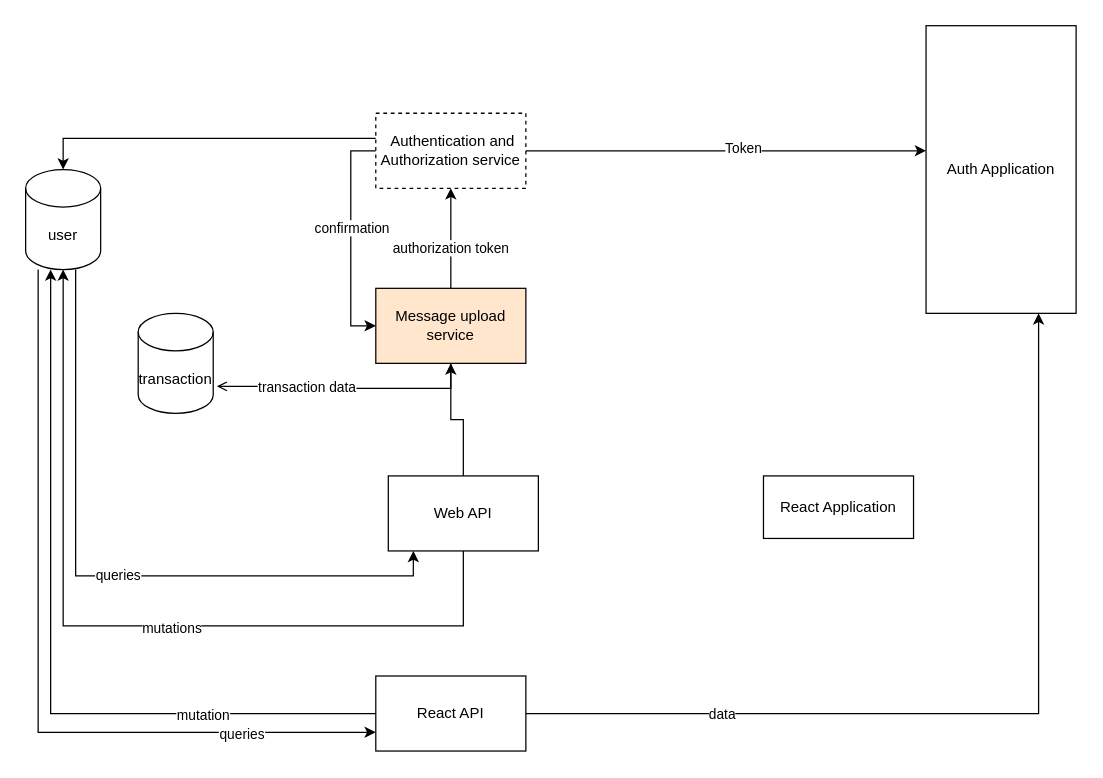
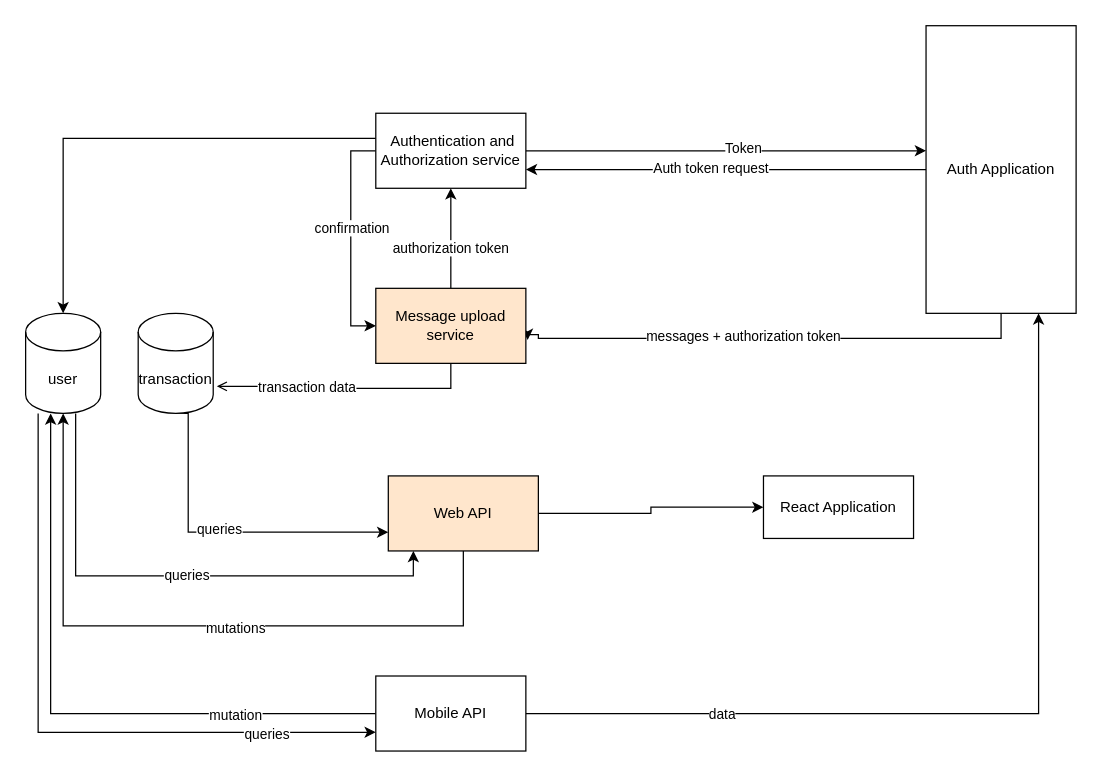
(451, 151) -> (451, 151)
none -> (730, 169)
(63, 219) -> (63, 363)
none -> (774, 338)
(463, 426) -> (650, 513)
(463, 513) -> (463, 513)
none -> (222, 532)
(451, 713) -> (451, 713)
